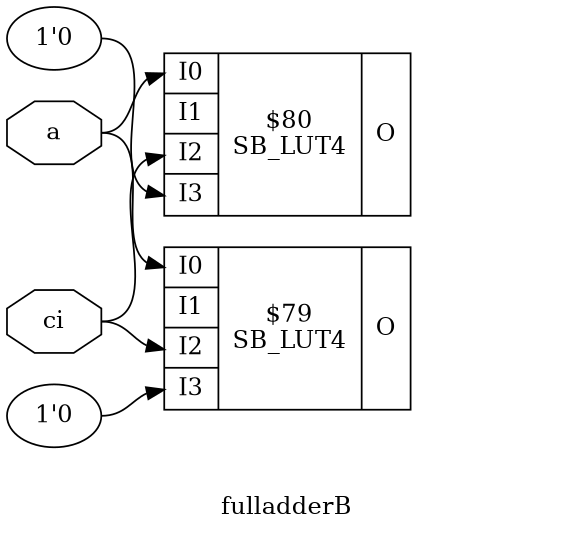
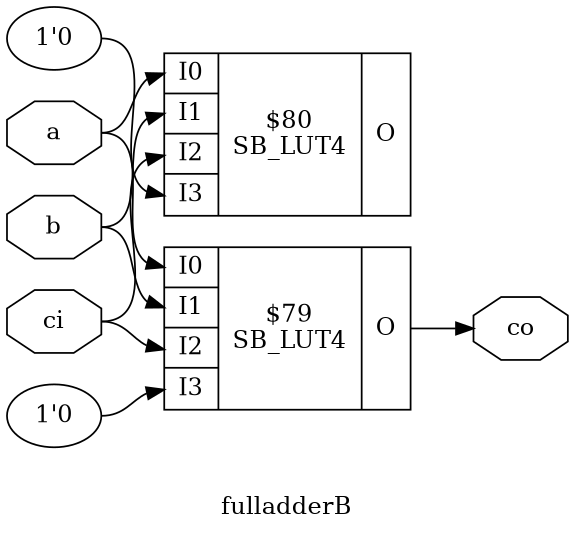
none -> (54, 227)
none -> (521, 328)
